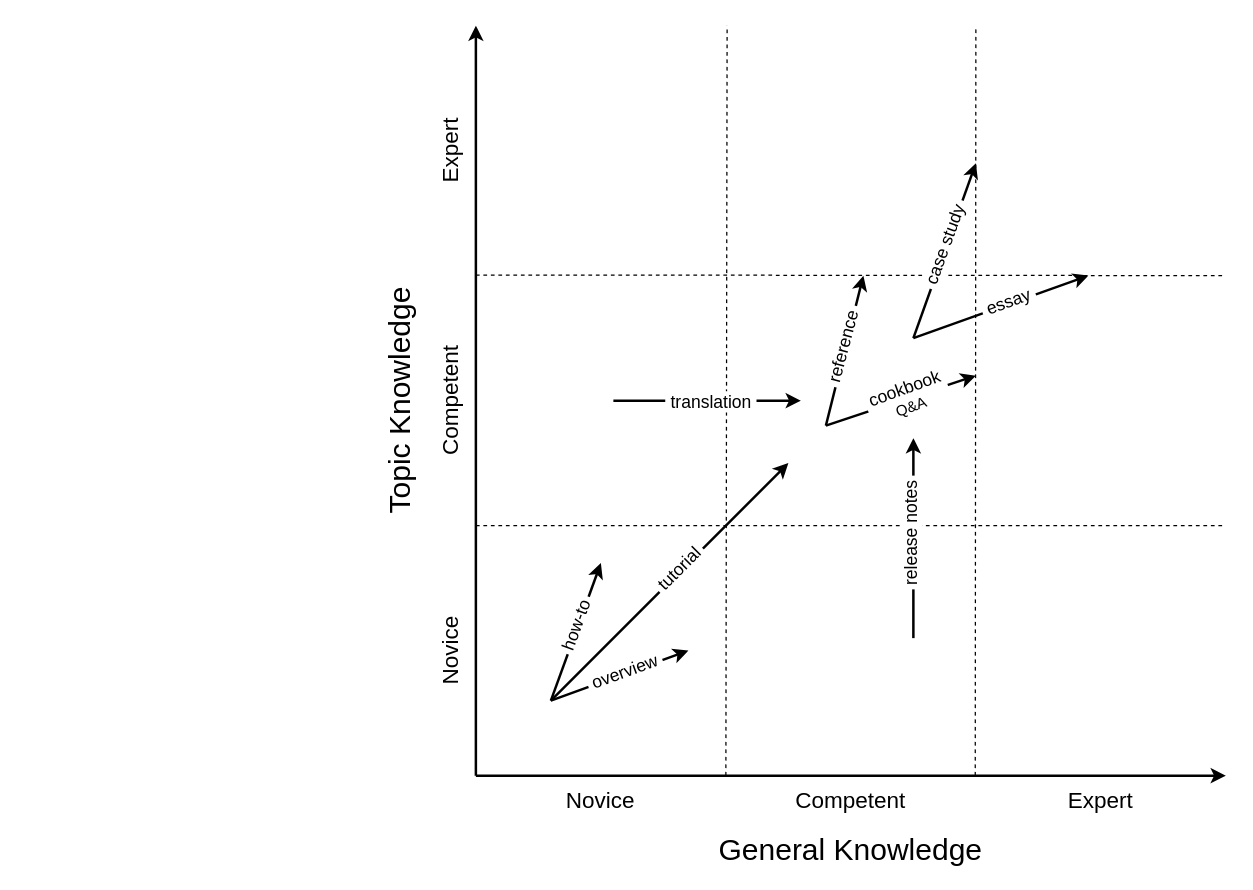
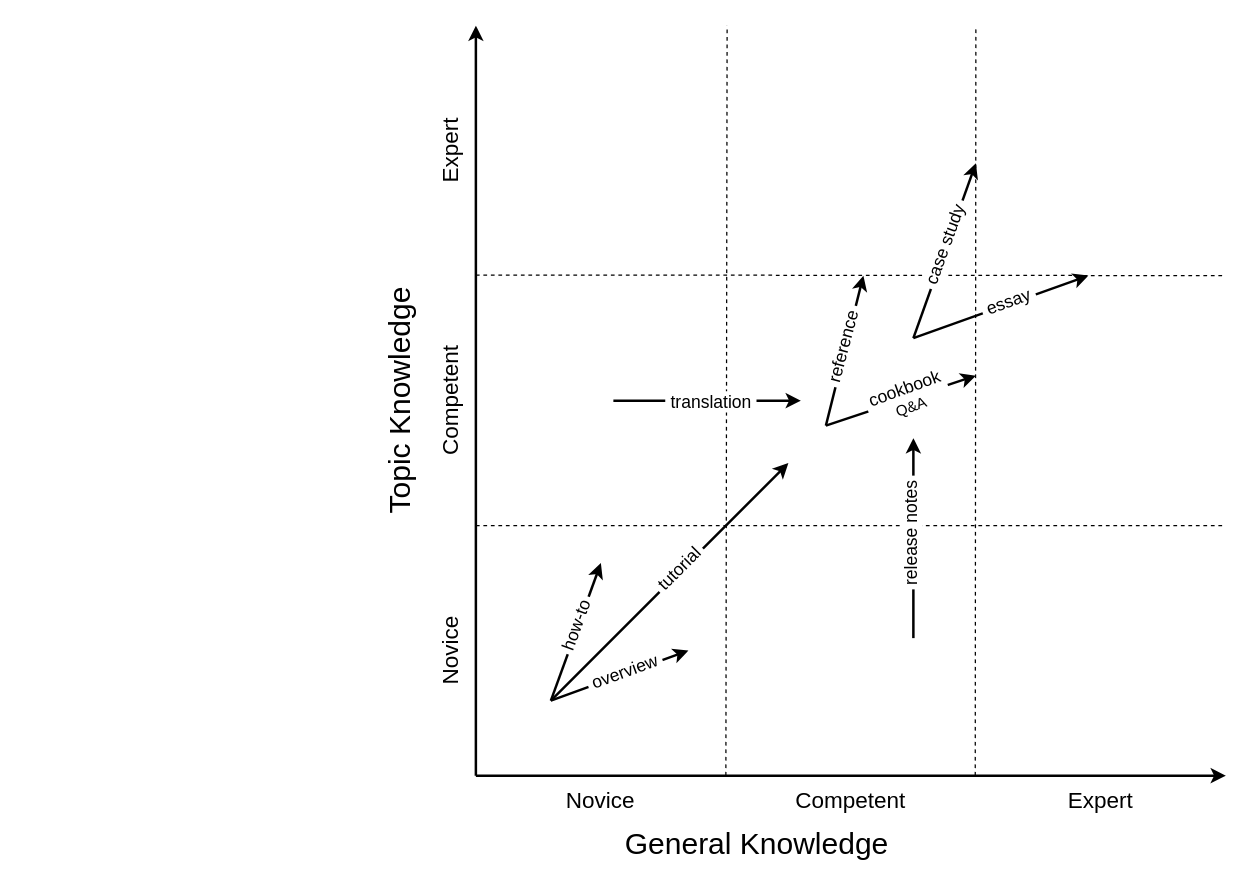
(851, 851) -> (757, 844)
